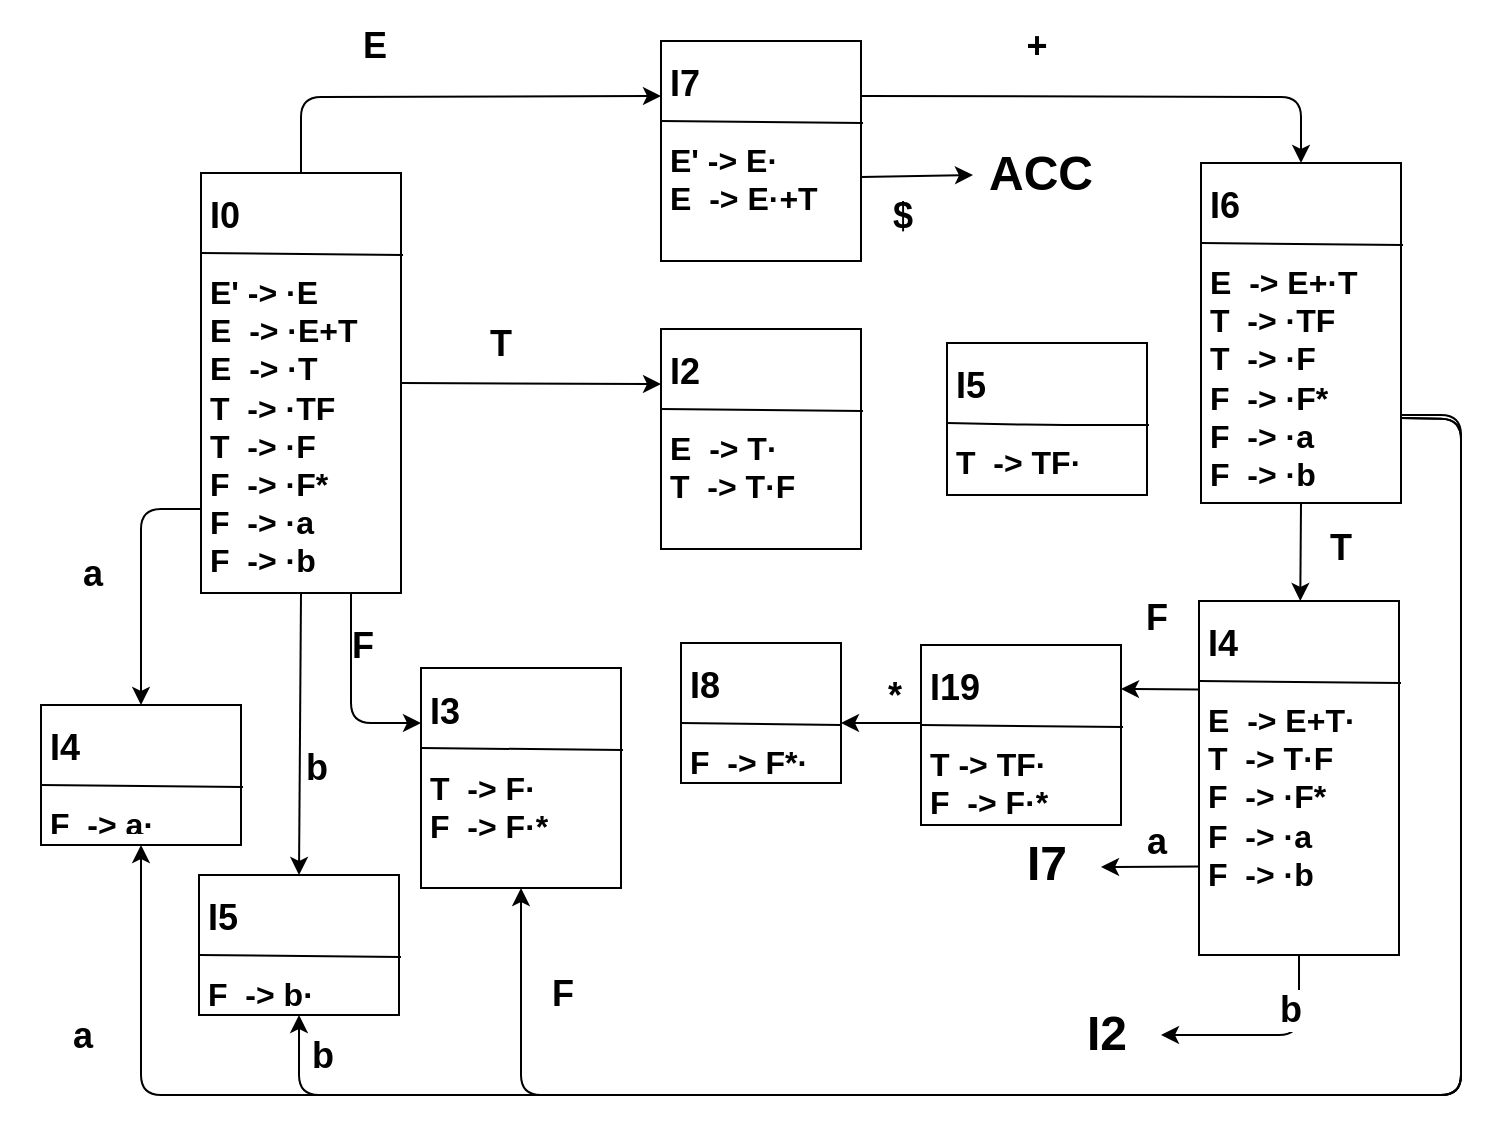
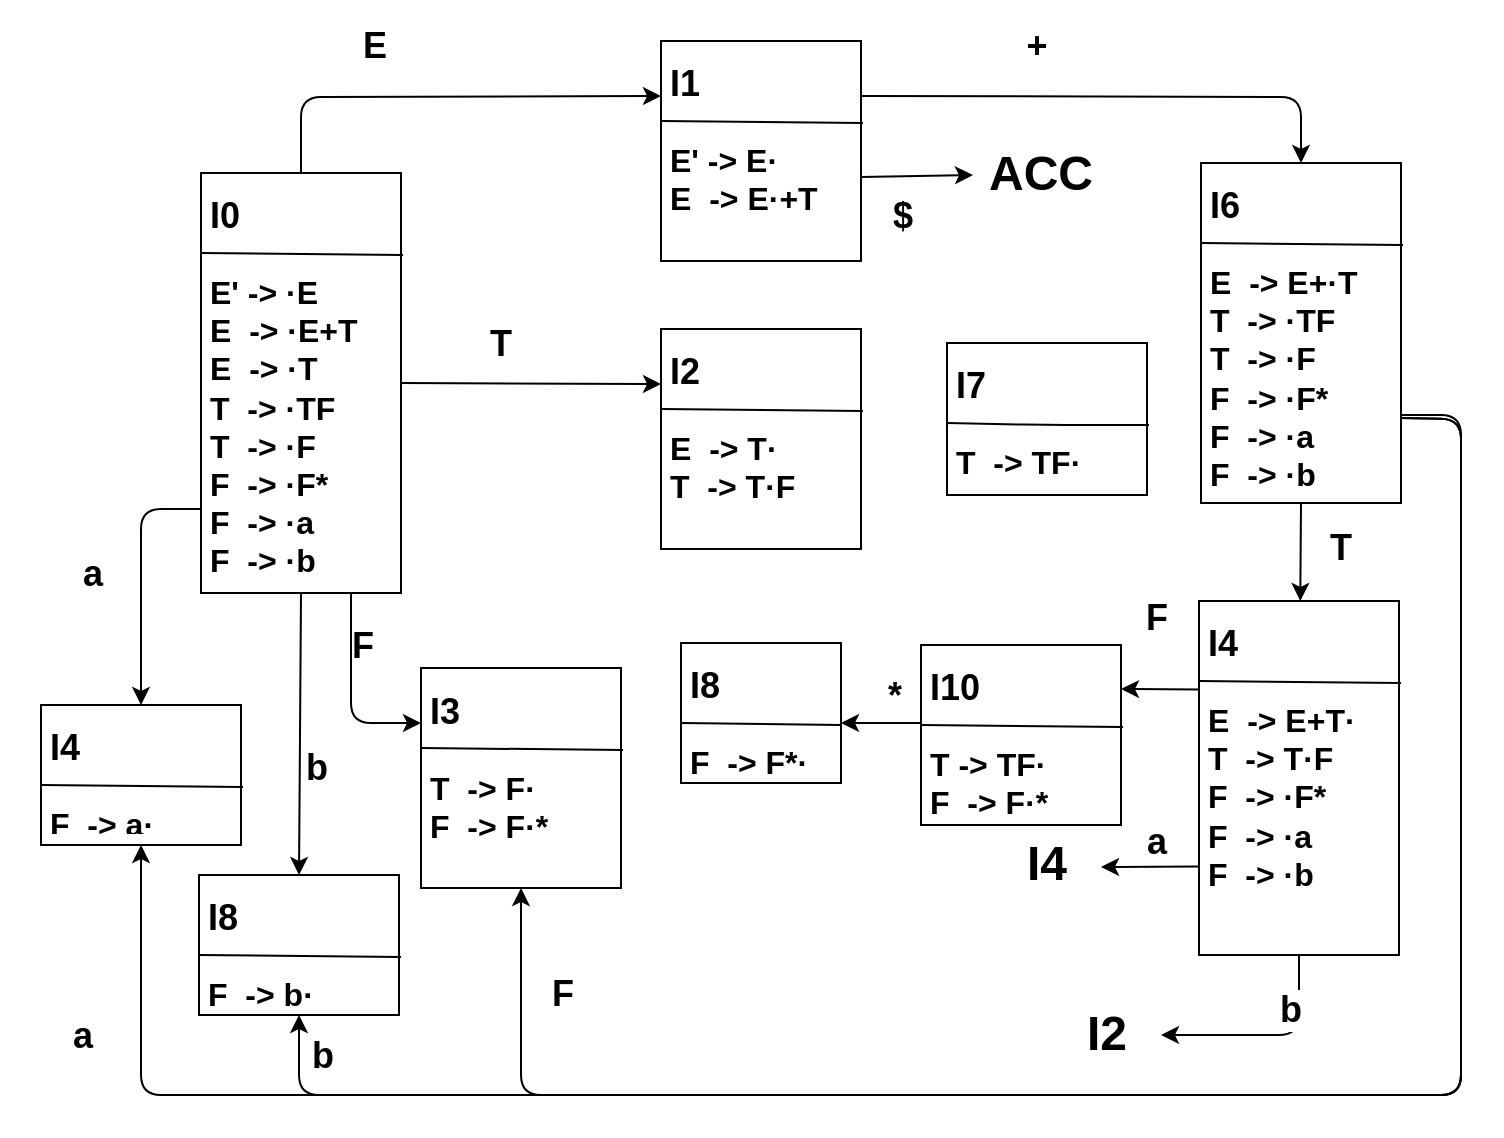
(735, 64) -> (735, 64)
(1011, 352) -> (1011, 352)
(985, 668) -> (985, 668)
(1048, 865) -> (1048, 865)
(257, 884) -> (257, 884)
